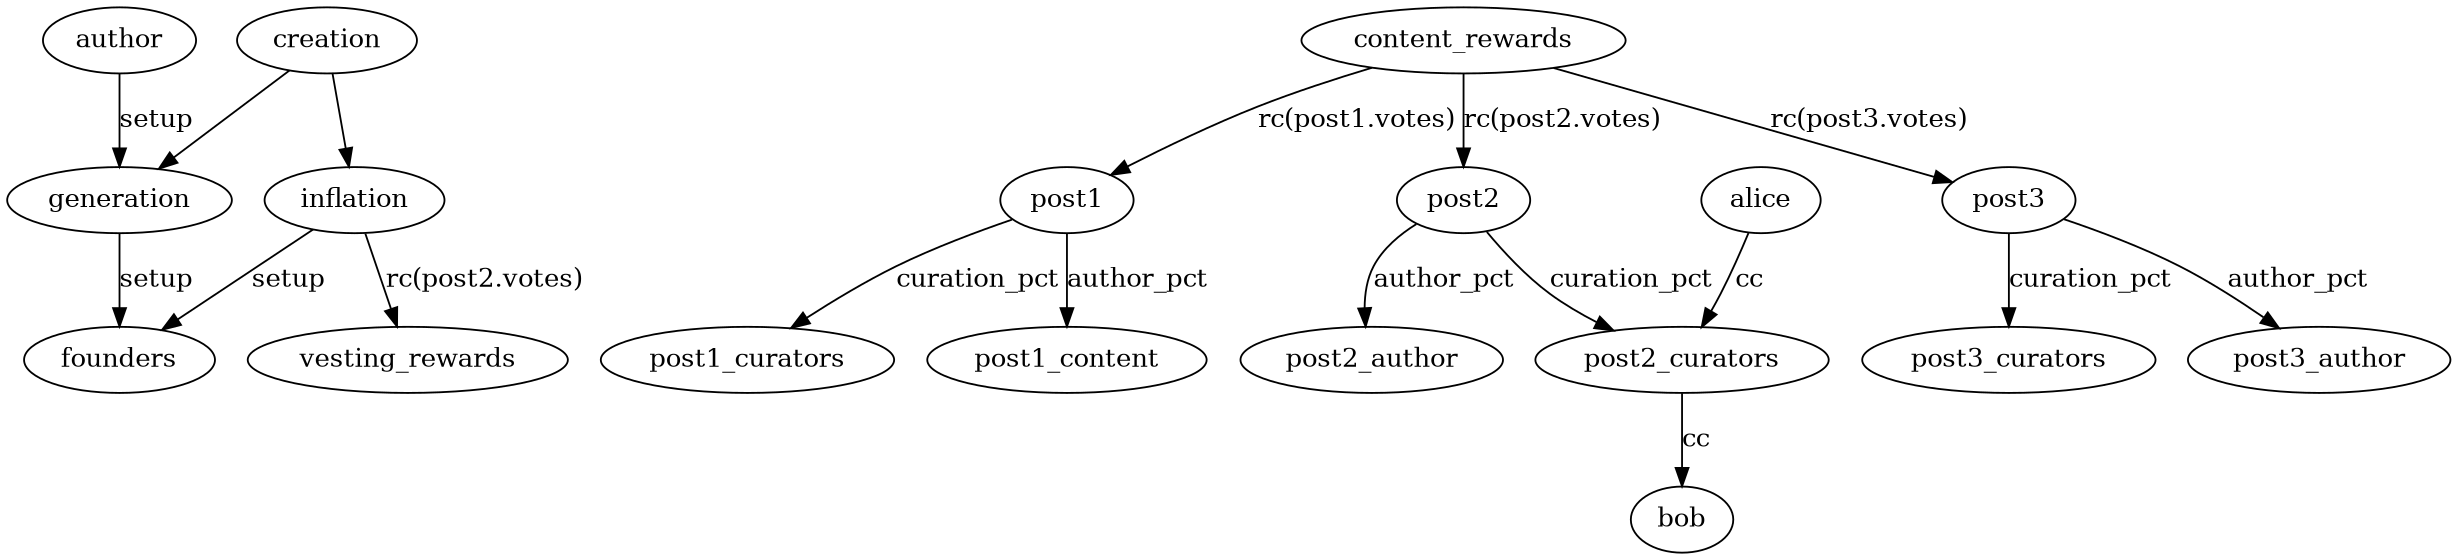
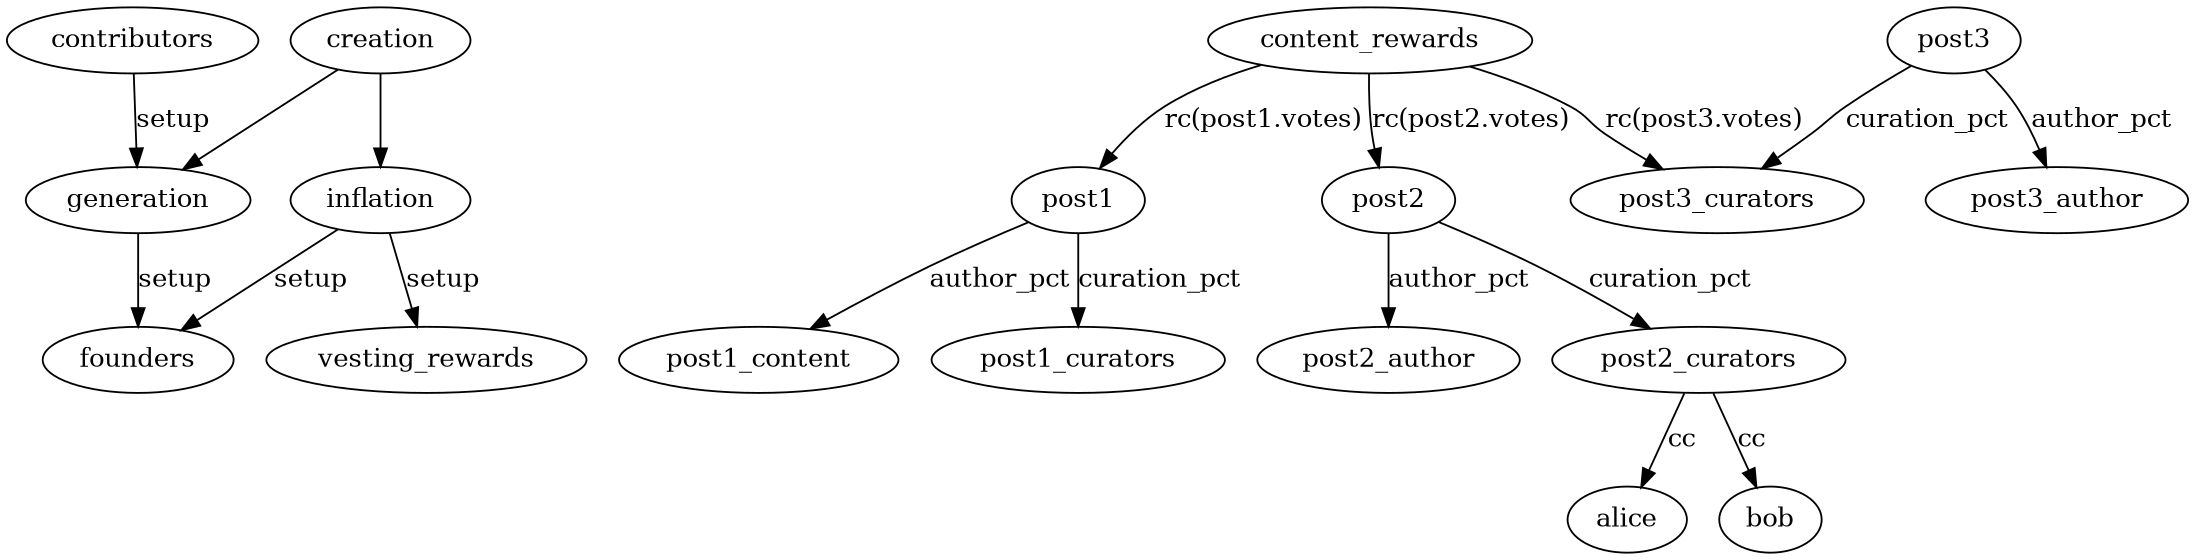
(120, 40) -> (133, 40)
(1744, 122) -> (1564, 103)
(1731, 273) -> (1667, 432)
(485, 280) -> (443, 280)
